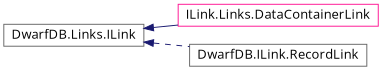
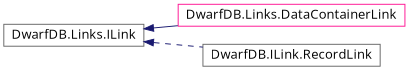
(278, 15) -> (292, 15)
